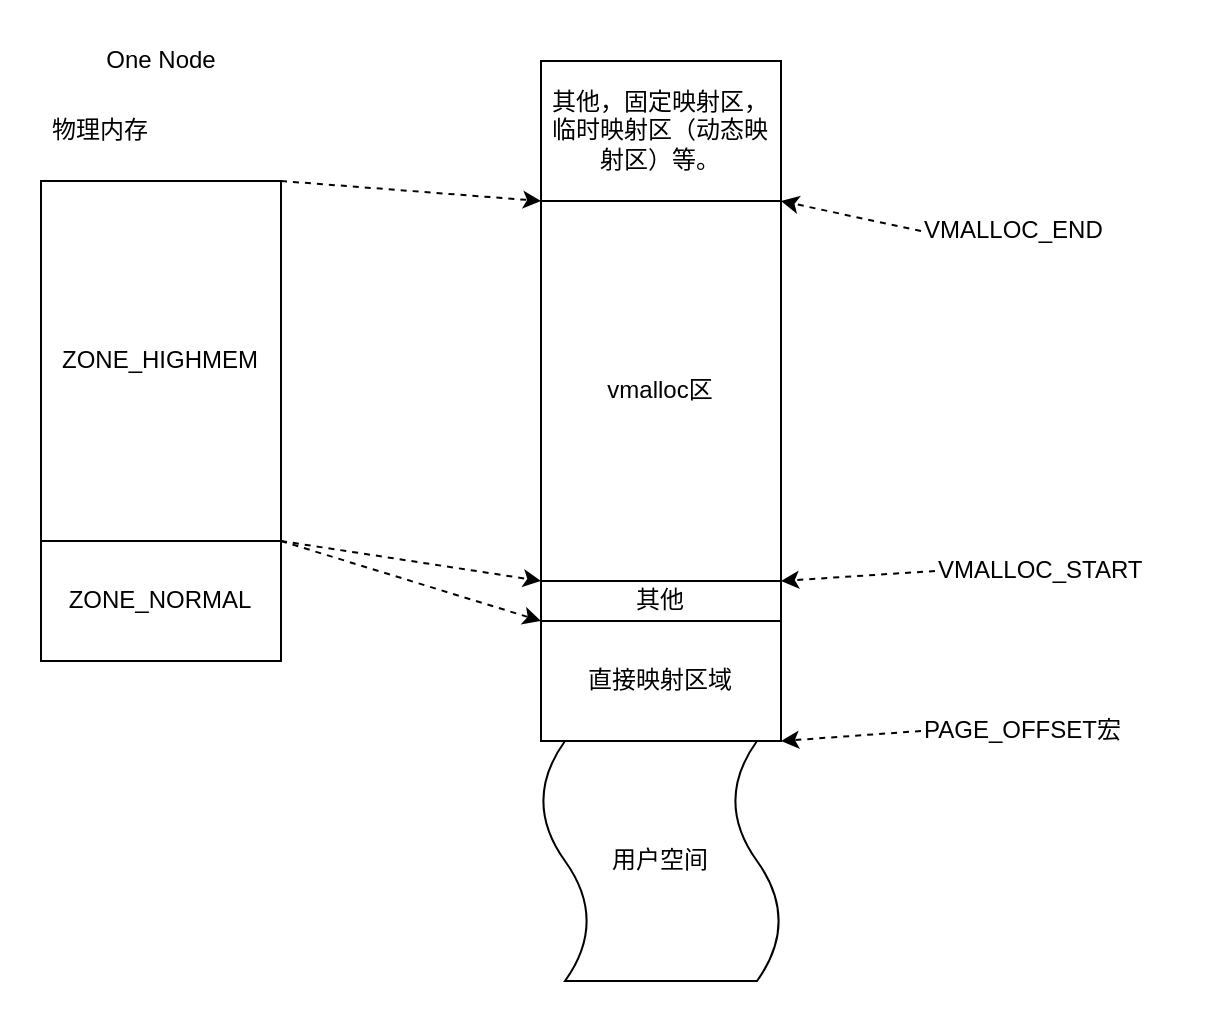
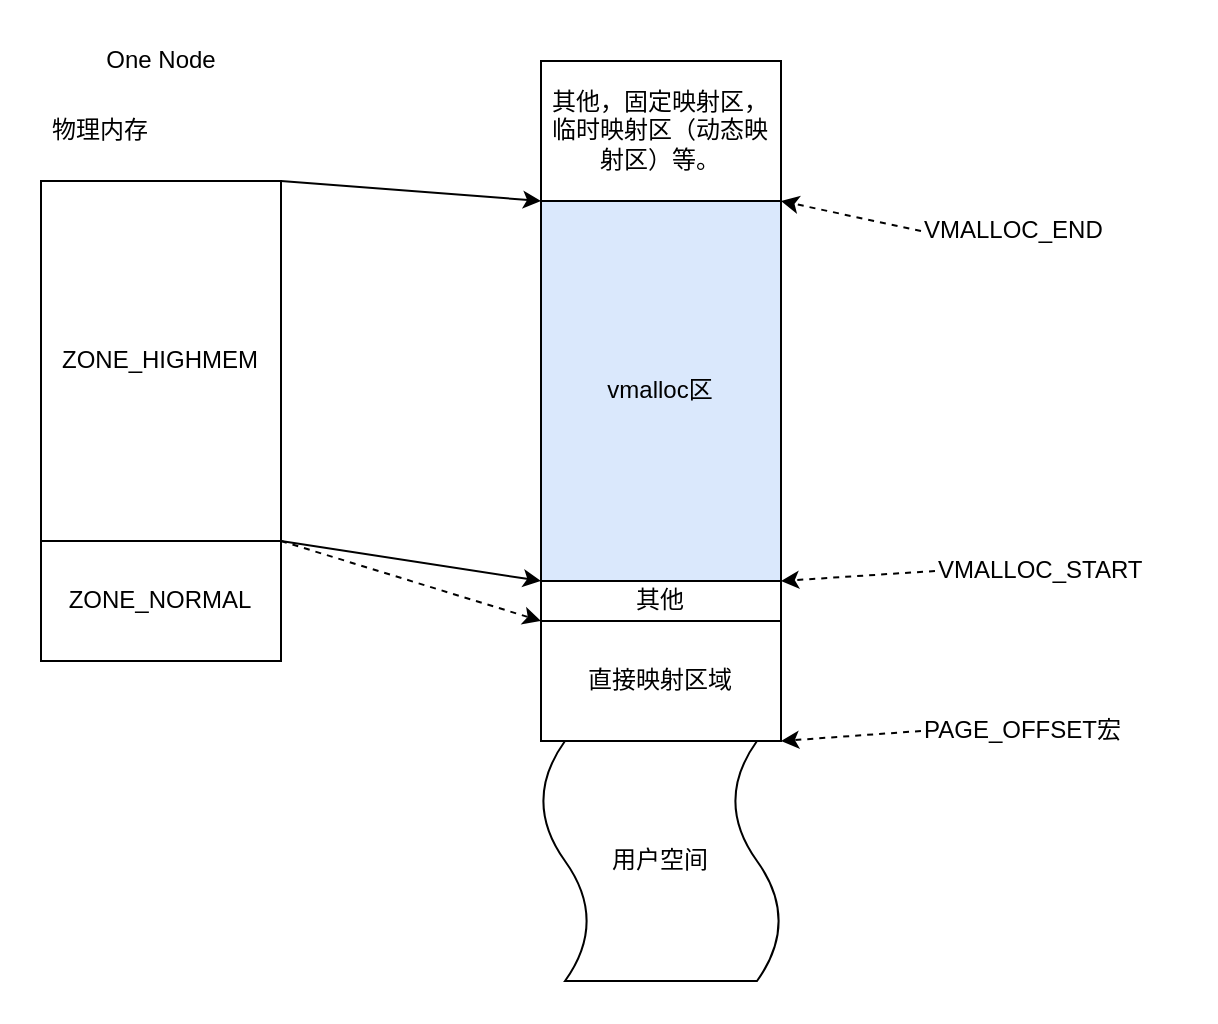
(407, 191) -> (407, 191)
(661, 391) -> (661, 391)
(412, 561) -> (412, 561)
